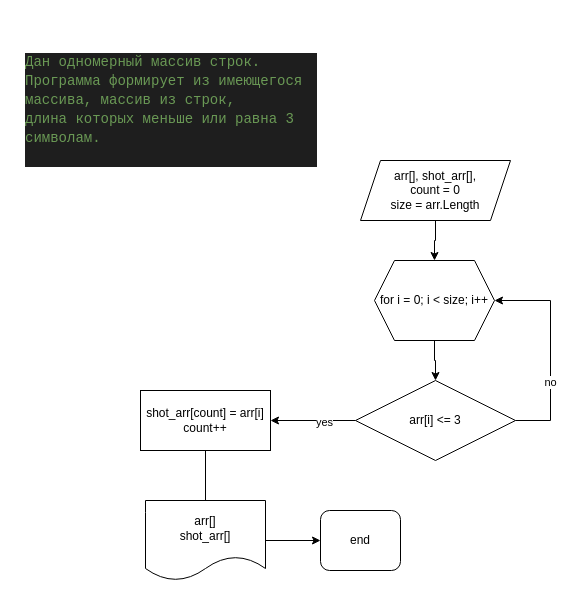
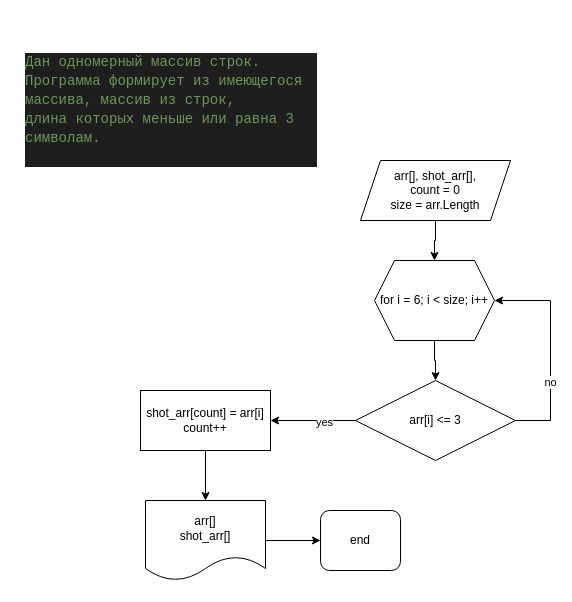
(435, 301) -> (435, 301)
(206, 494) -> (206, 492)
